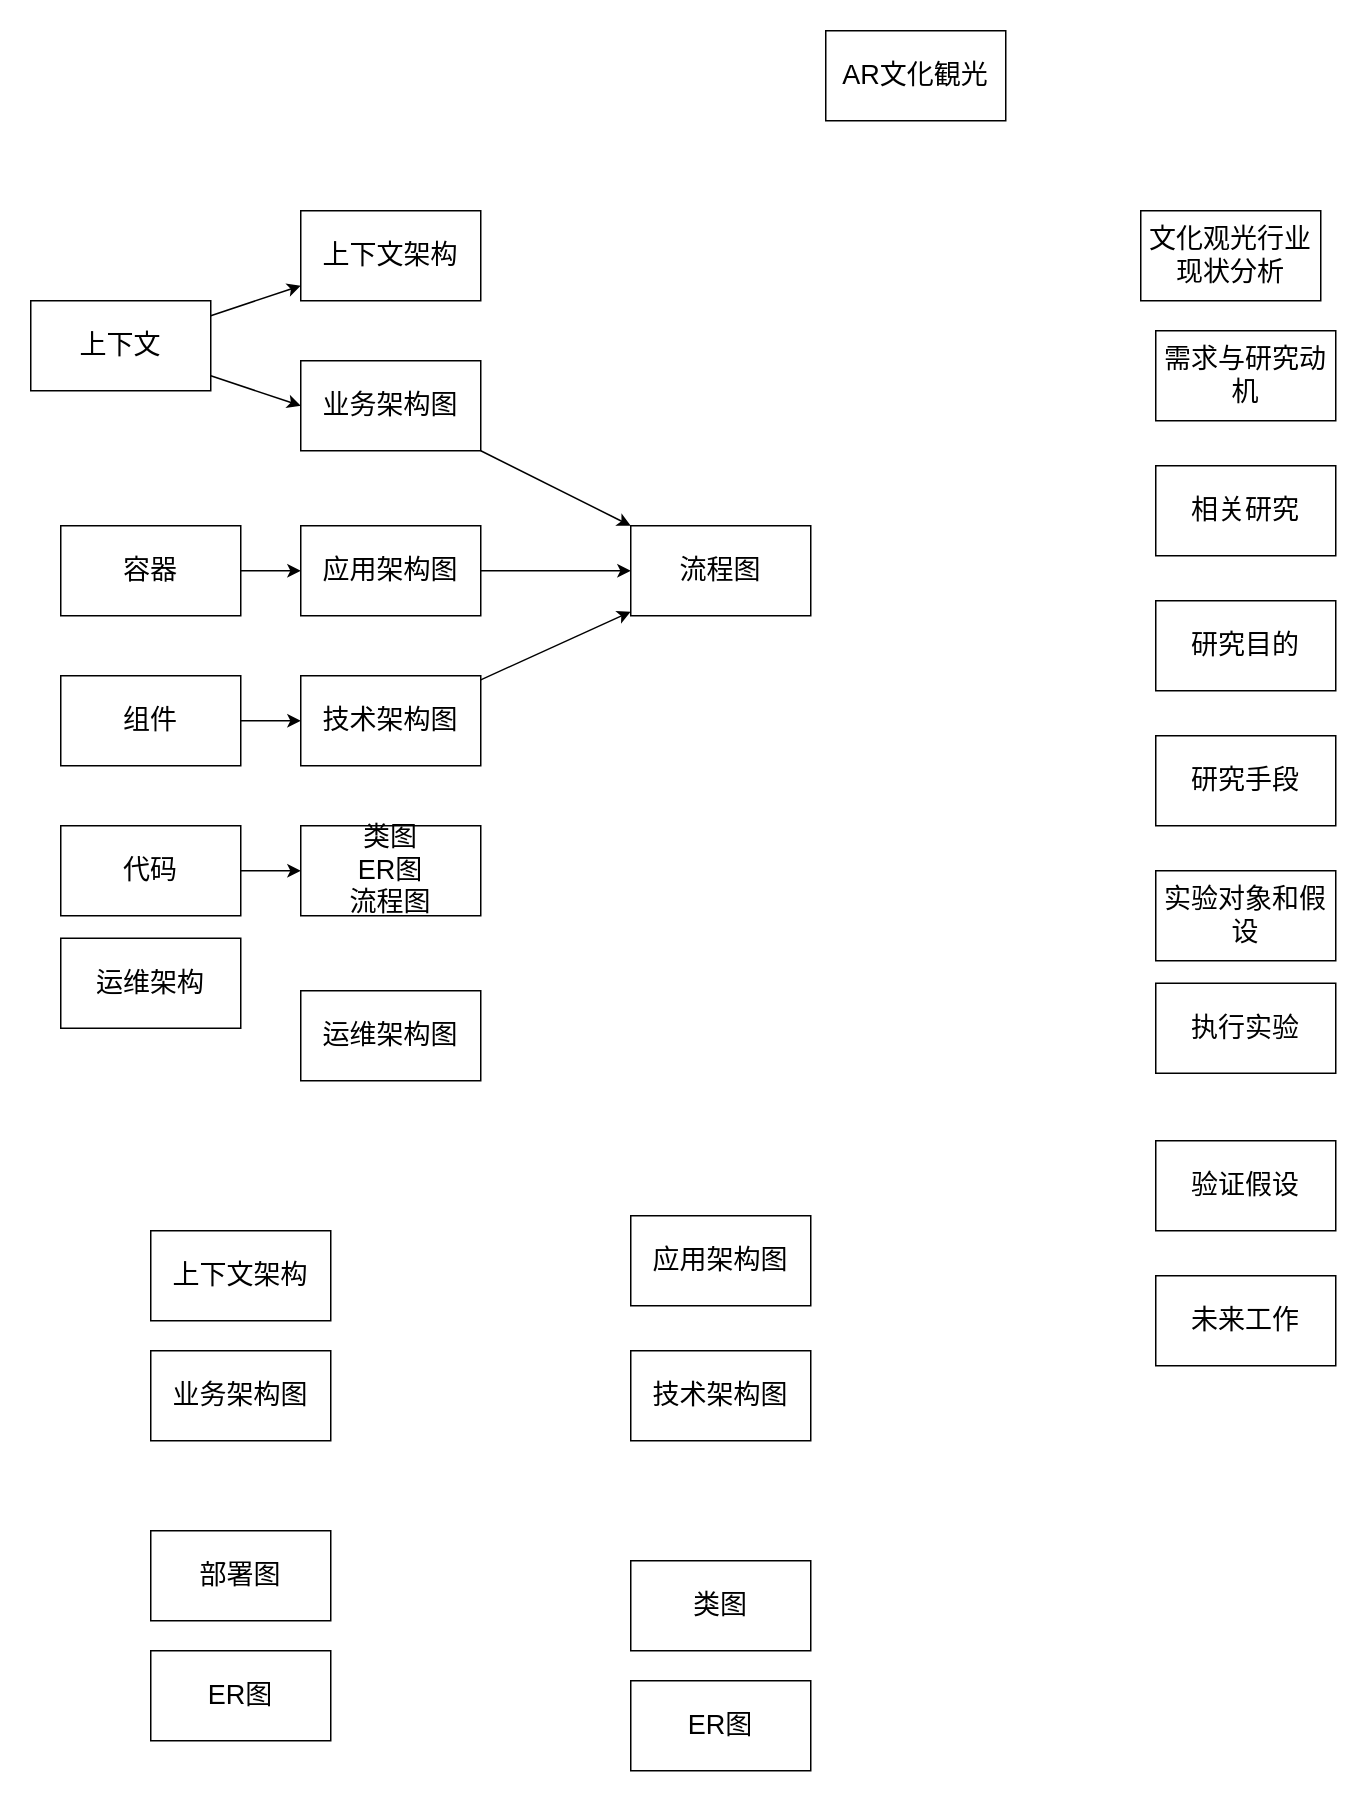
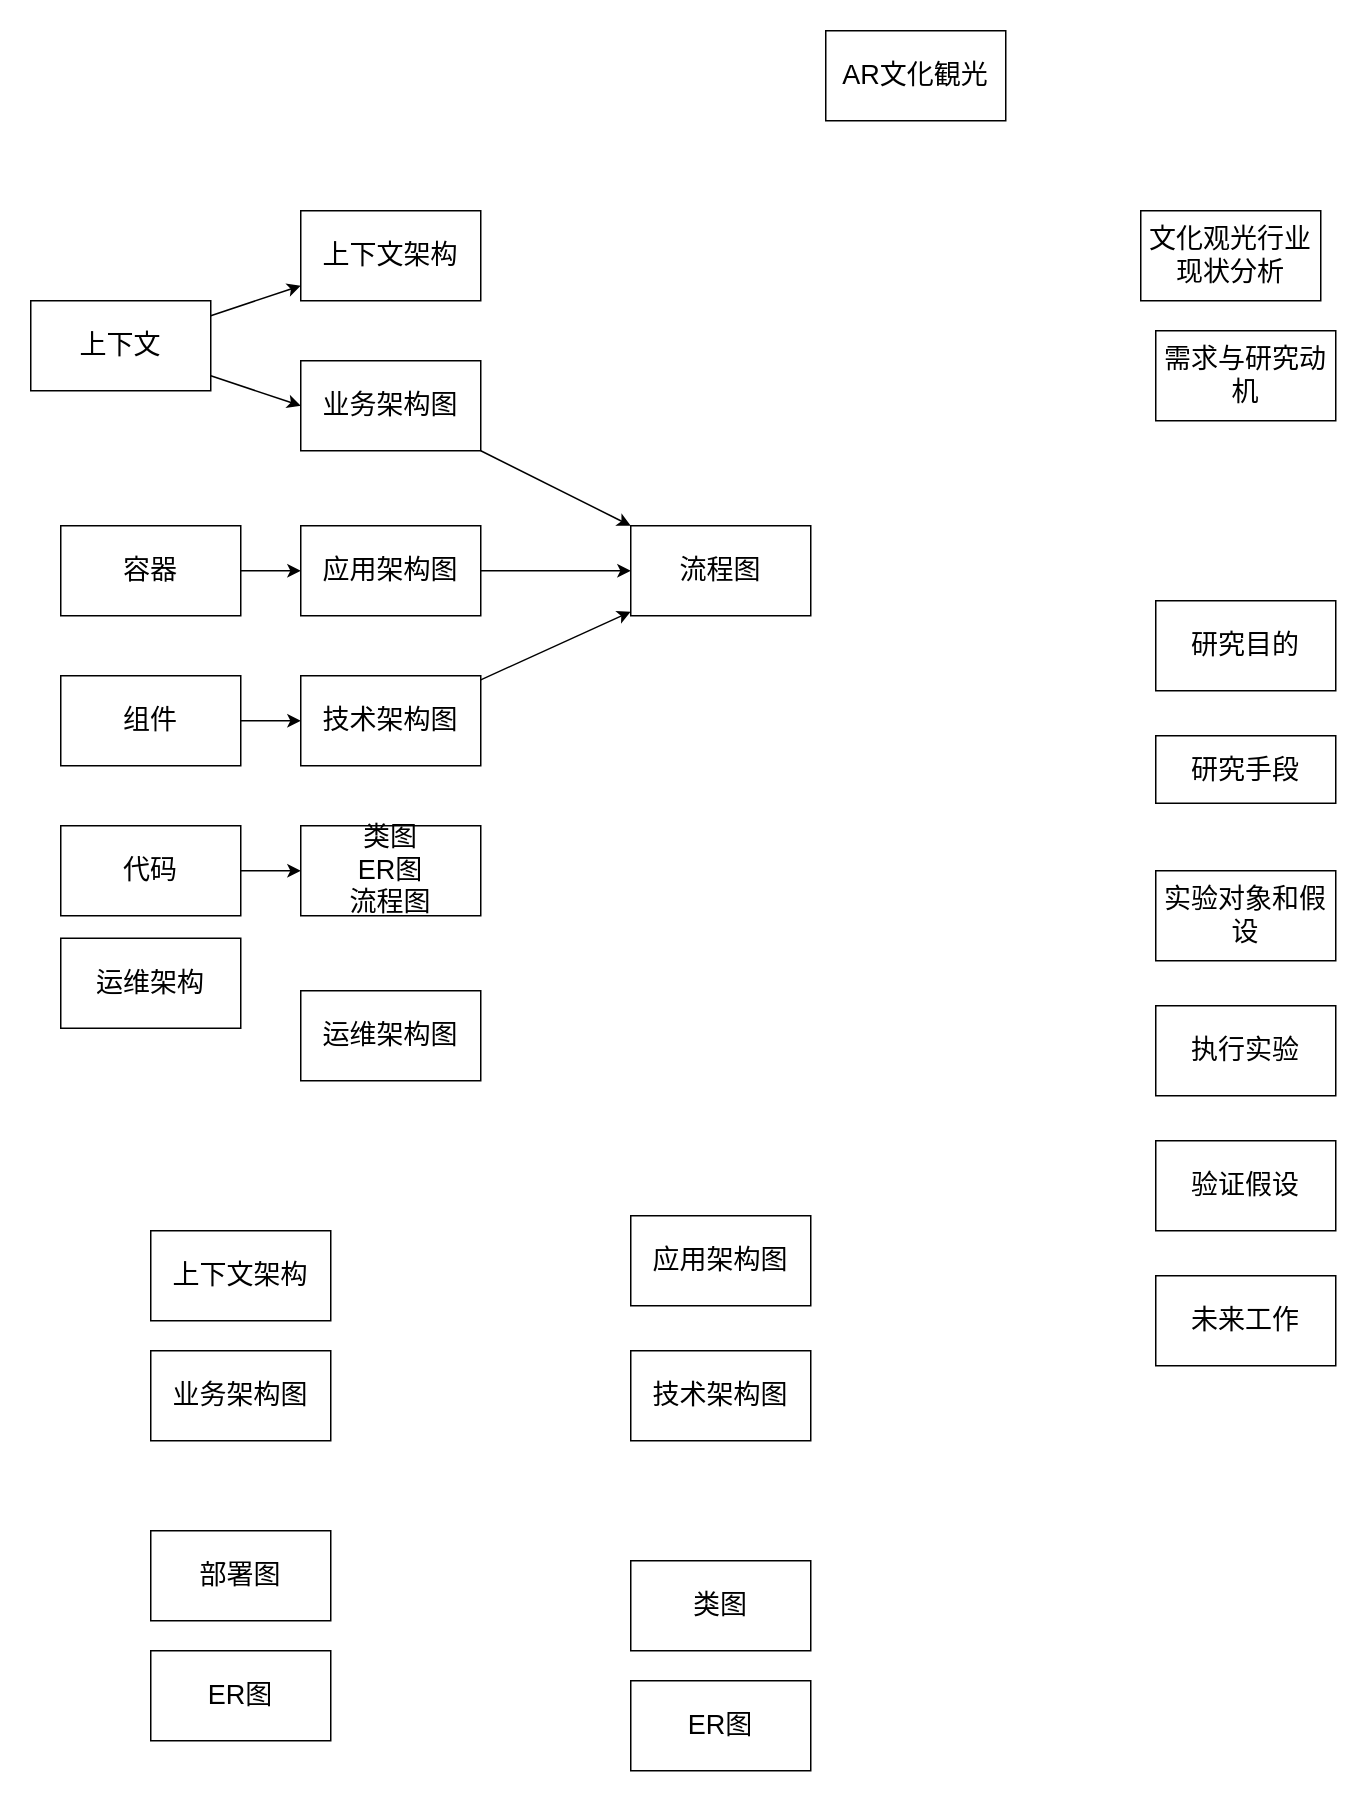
(1246, 511) -> none
(1246, 781) -> (1246, 770)
(1246, 1028) -> (1246, 1051)
